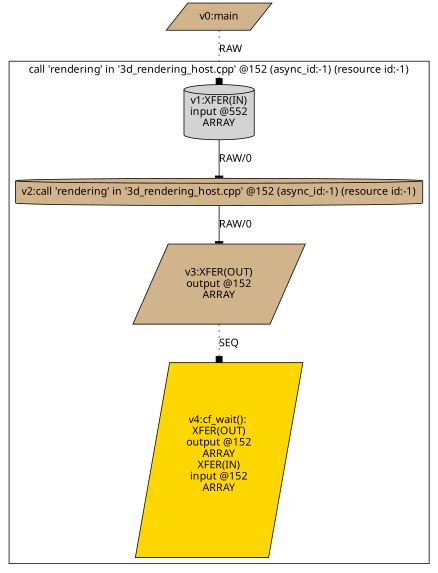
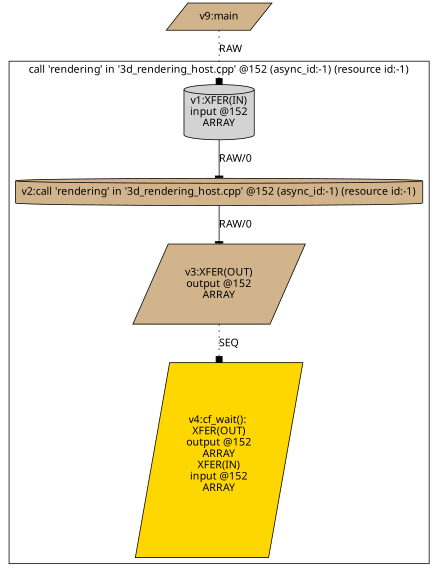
(219, 17) -> (219, 17)
(219, 112) -> (219, 112)
